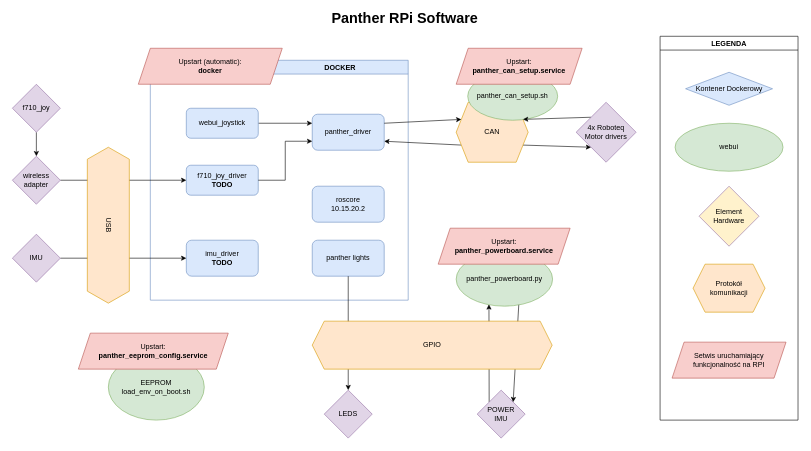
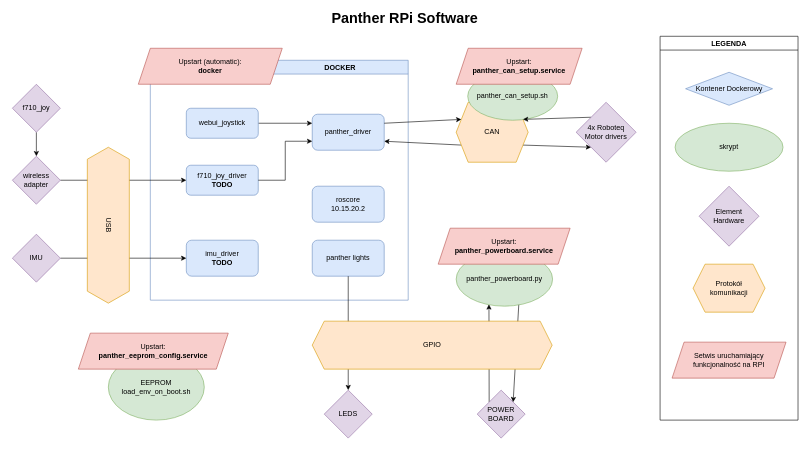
(729, 147) -> (729, 147)
(729, 216) -> (729, 216)
(501, 414) -> (501, 414)
